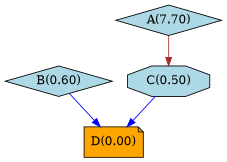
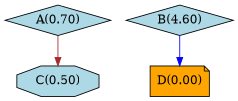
(169, 20) -> (58, 20)
(59, 81) -> (180, 20)
(144, 109) -> none
